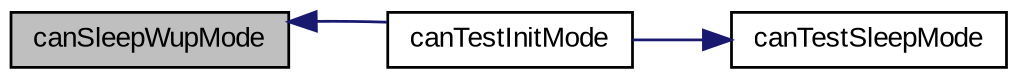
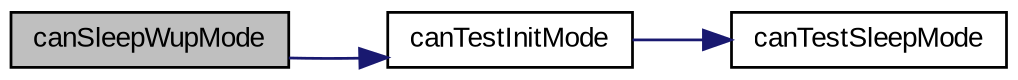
(352, 21) -> (324, 58)
